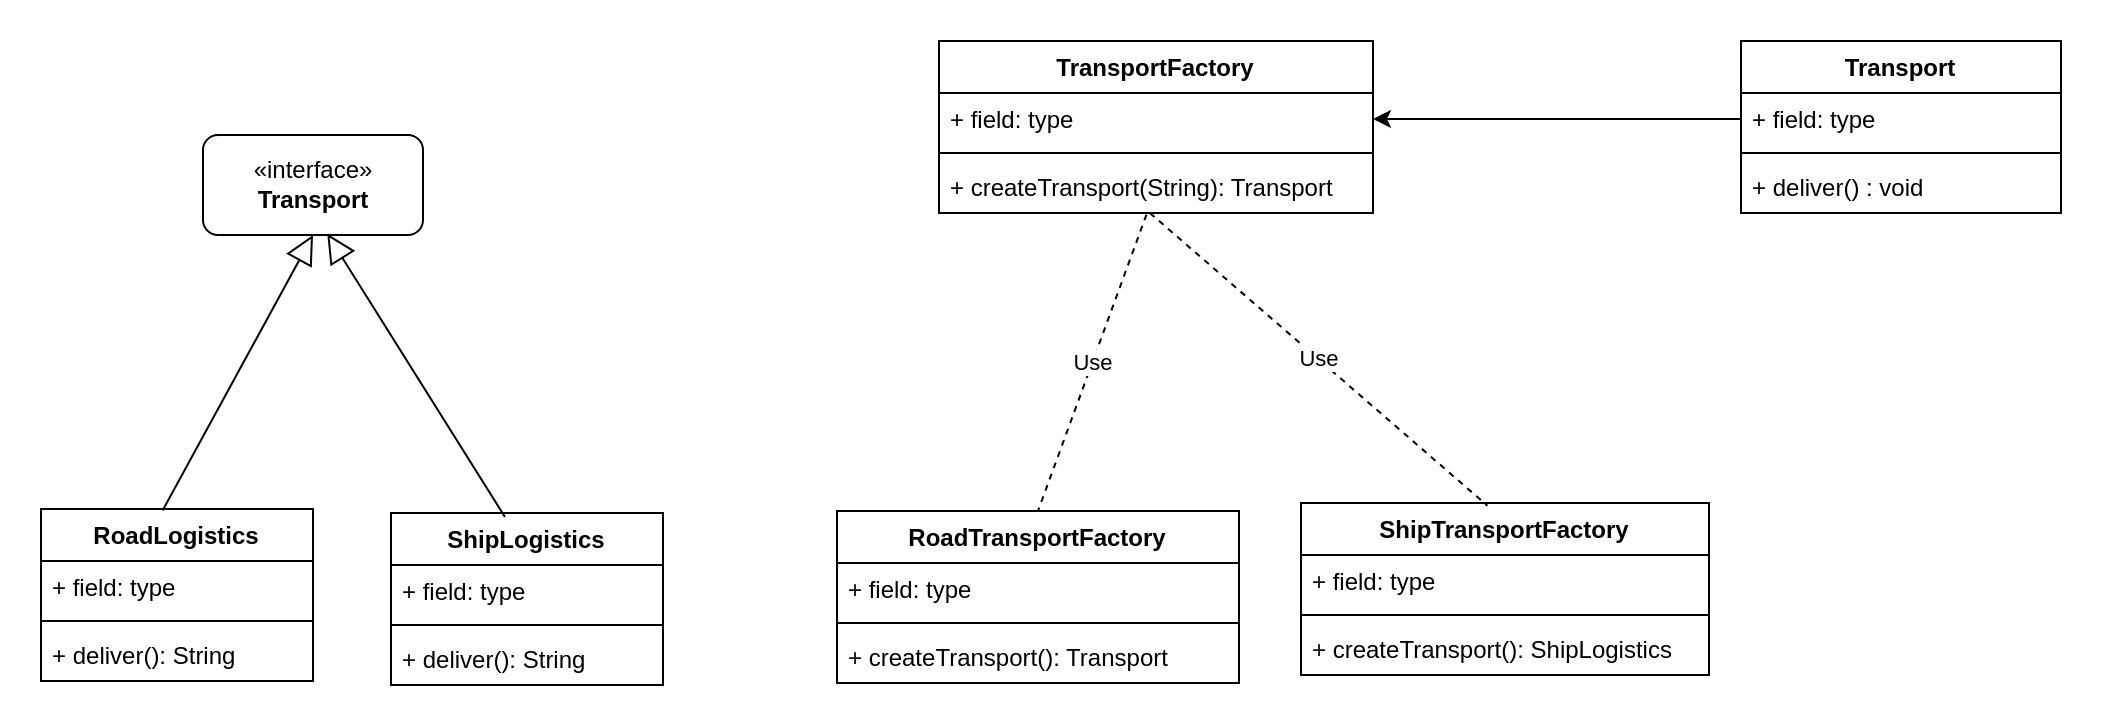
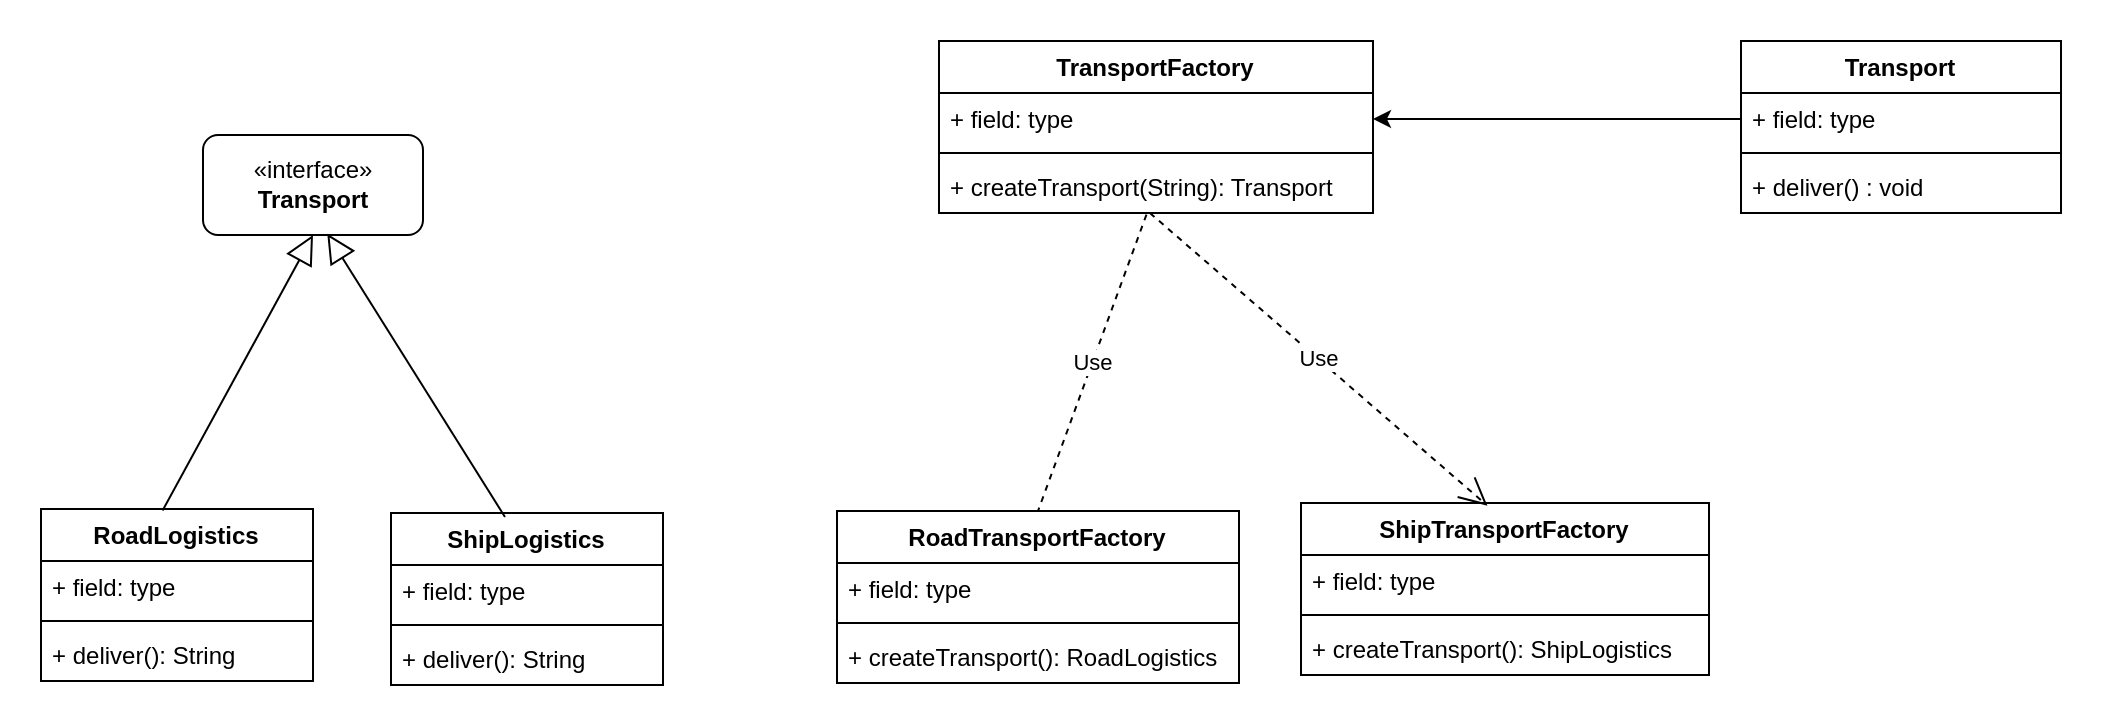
(1482, 501) -> (1481, 500)
(1040, 658) -> (1061, 658)
